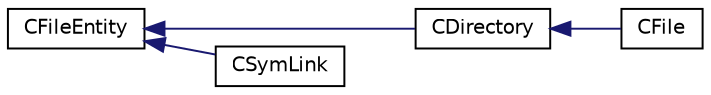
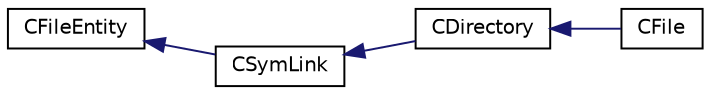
(290, 29) -> (390, 46)
